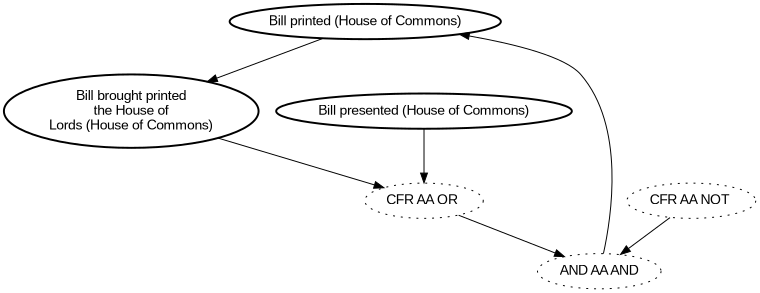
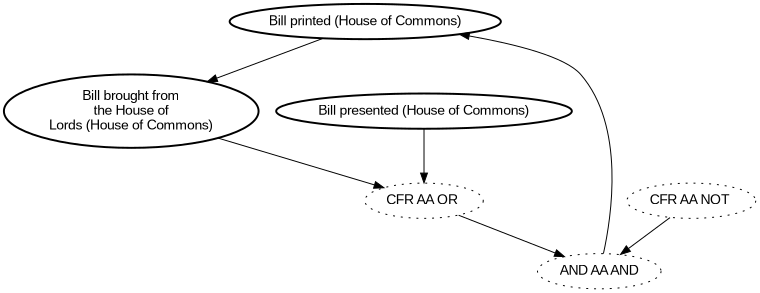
(131, 111) -> (131, 111)
